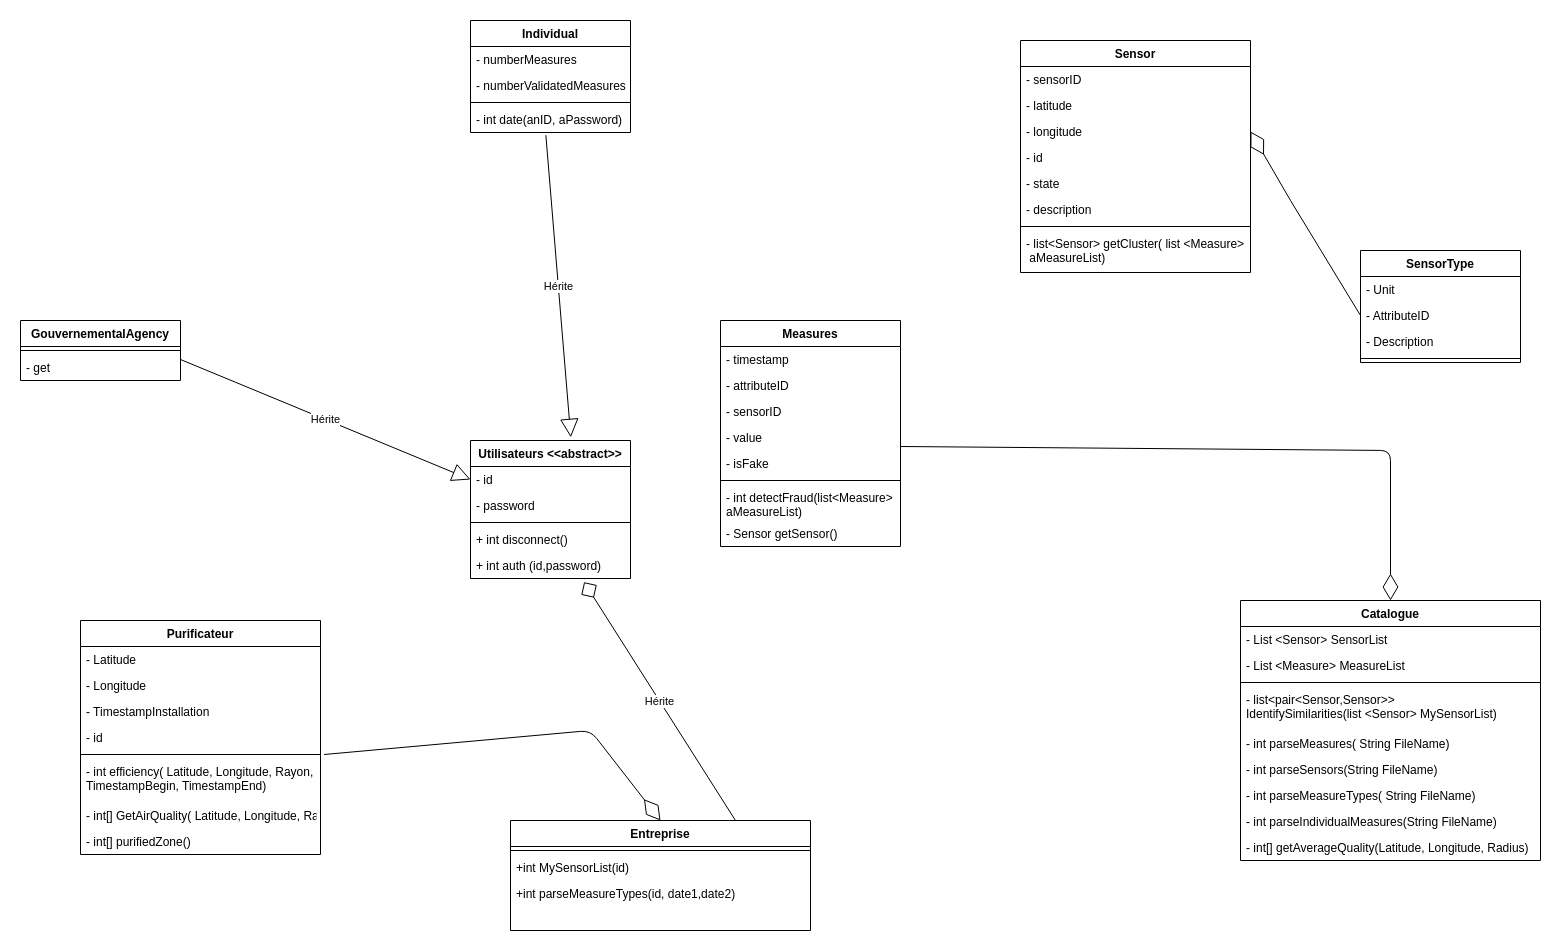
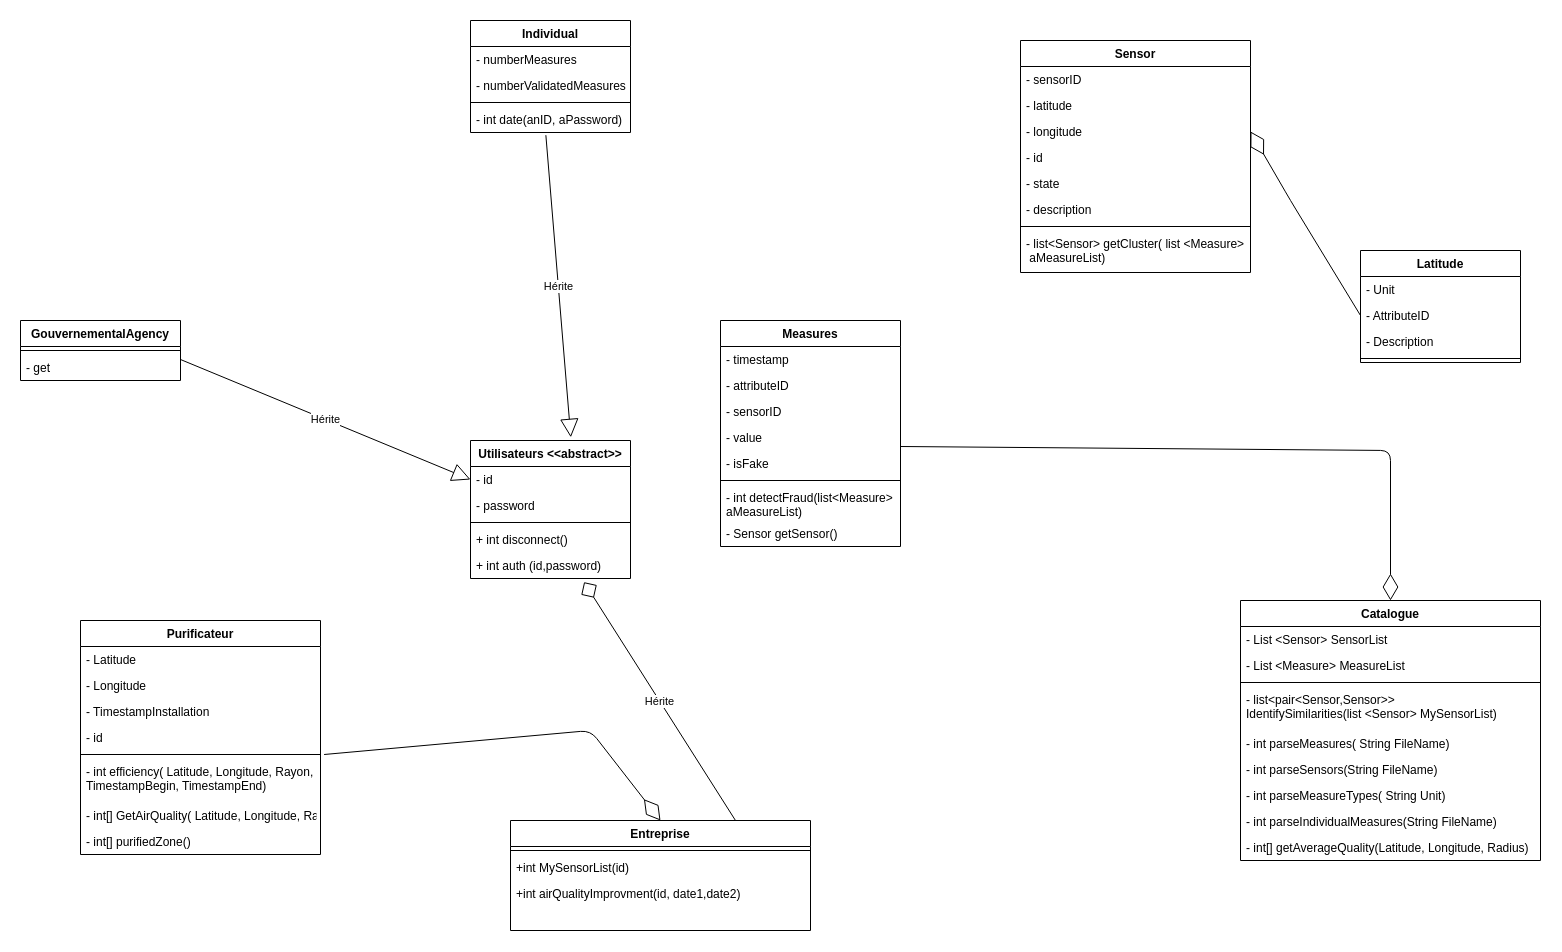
(1440, 264) -> (1440, 264)
(1371, 796) -> (1359, 796)
(638, 894) -> (643, 894)
